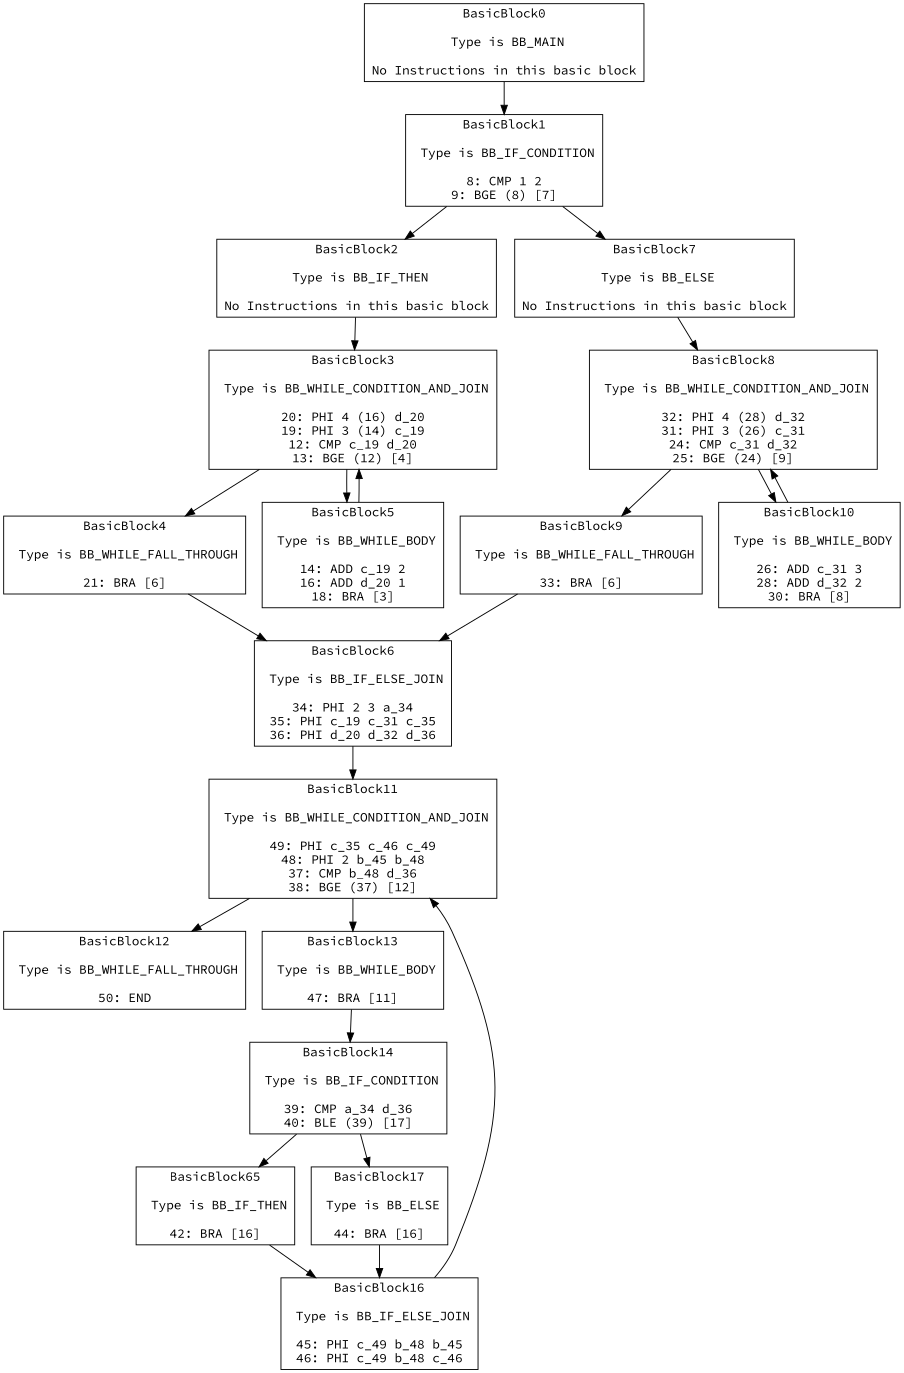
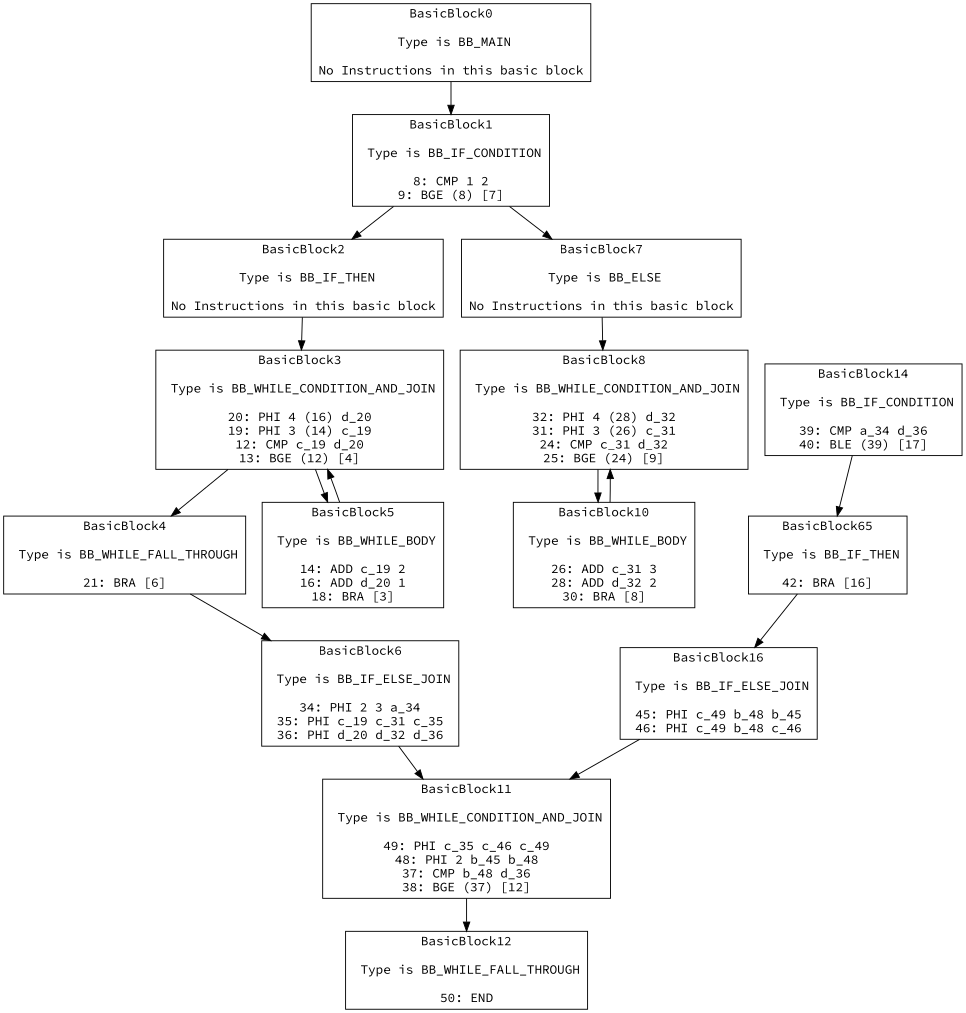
(581, 555) -> none
(353, 970) -> none
(380, 1206) -> none
